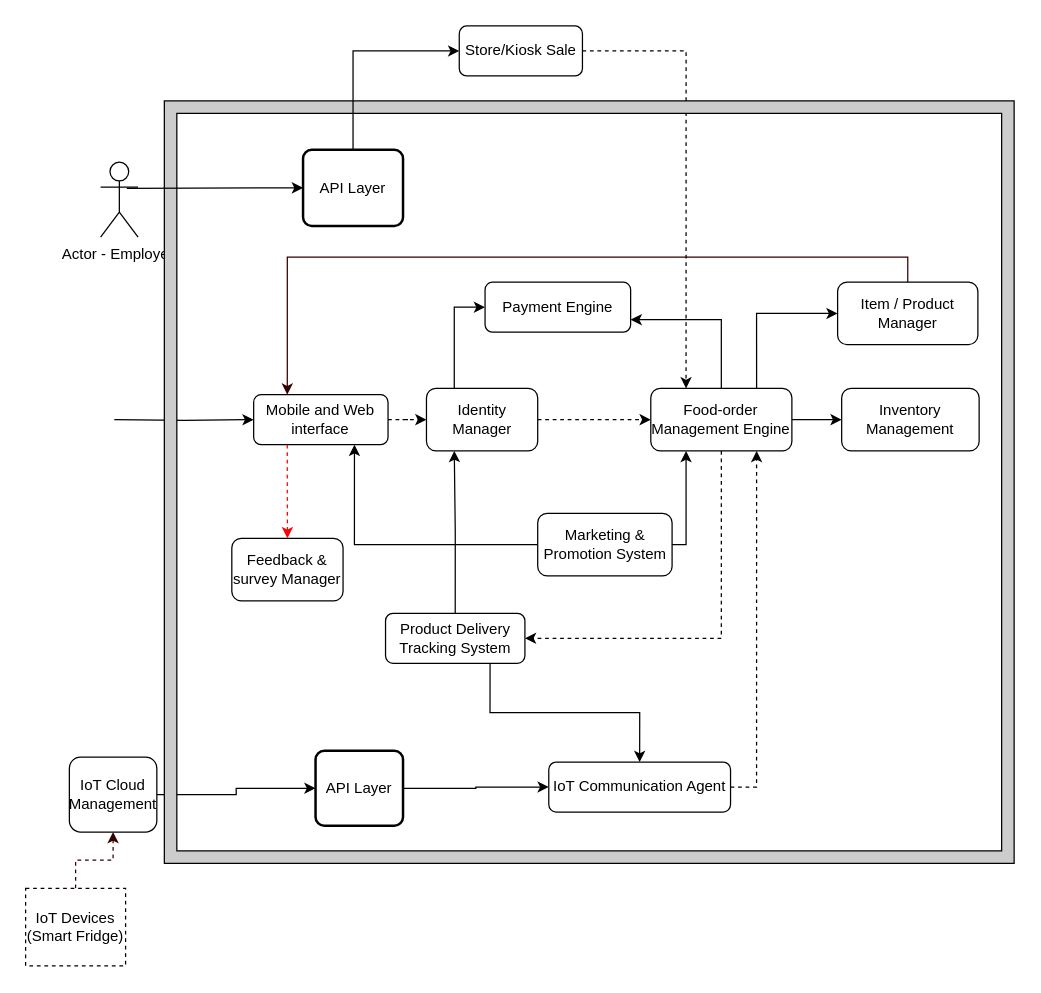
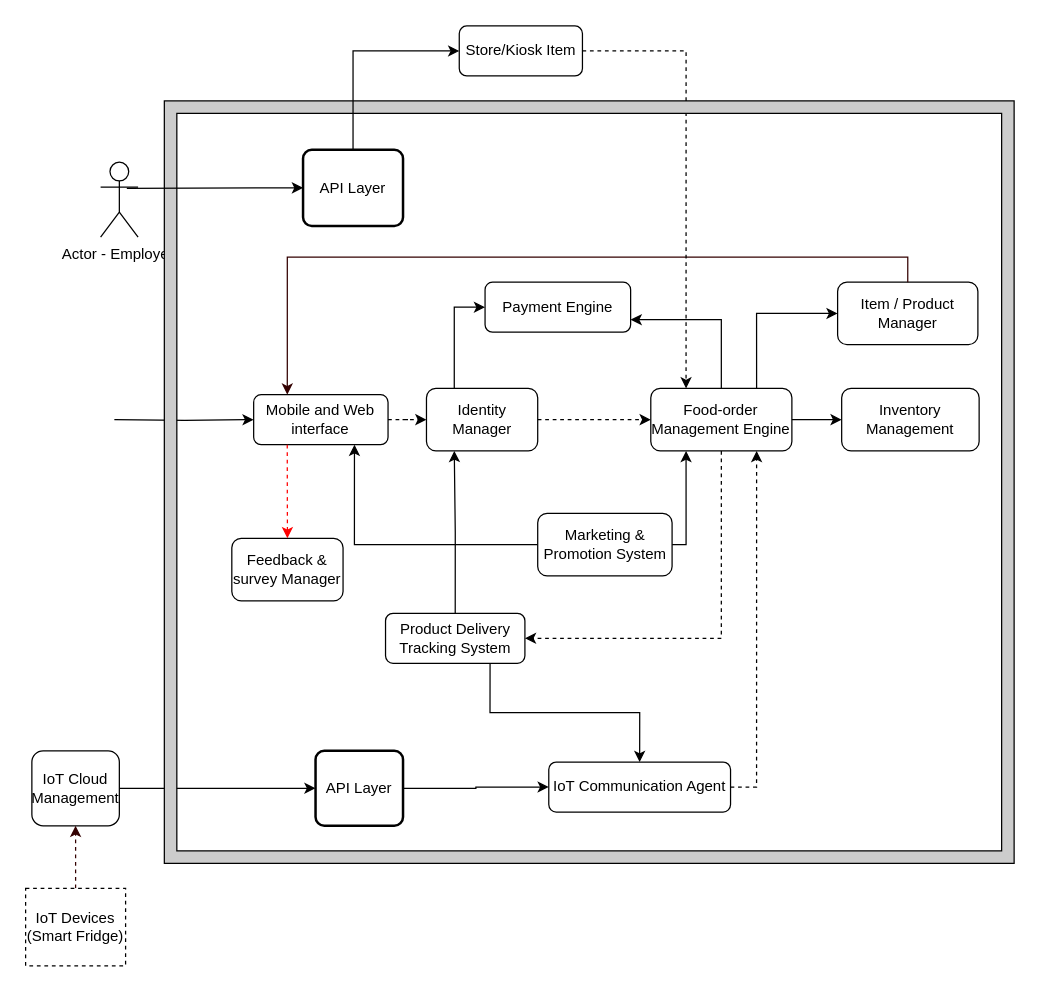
(521, 51) -> (521, 51)
(113, 794) -> (76, 788)
